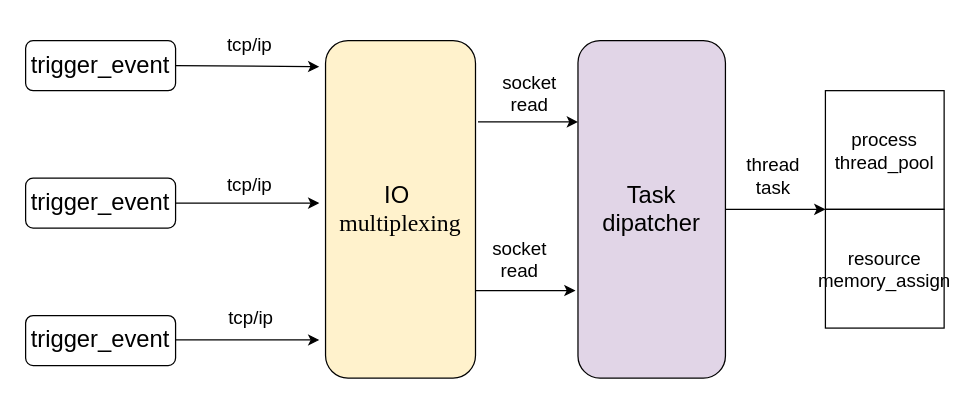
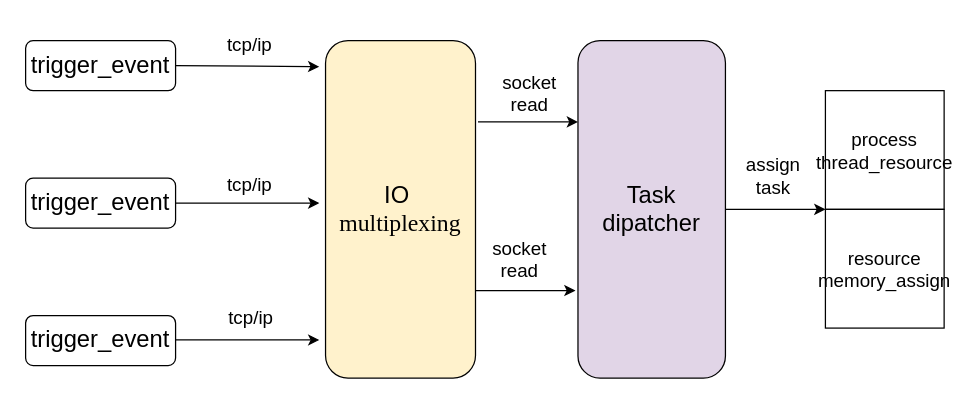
(885, 151) -> (885, 151)
(774, 176) -> (774, 176)
